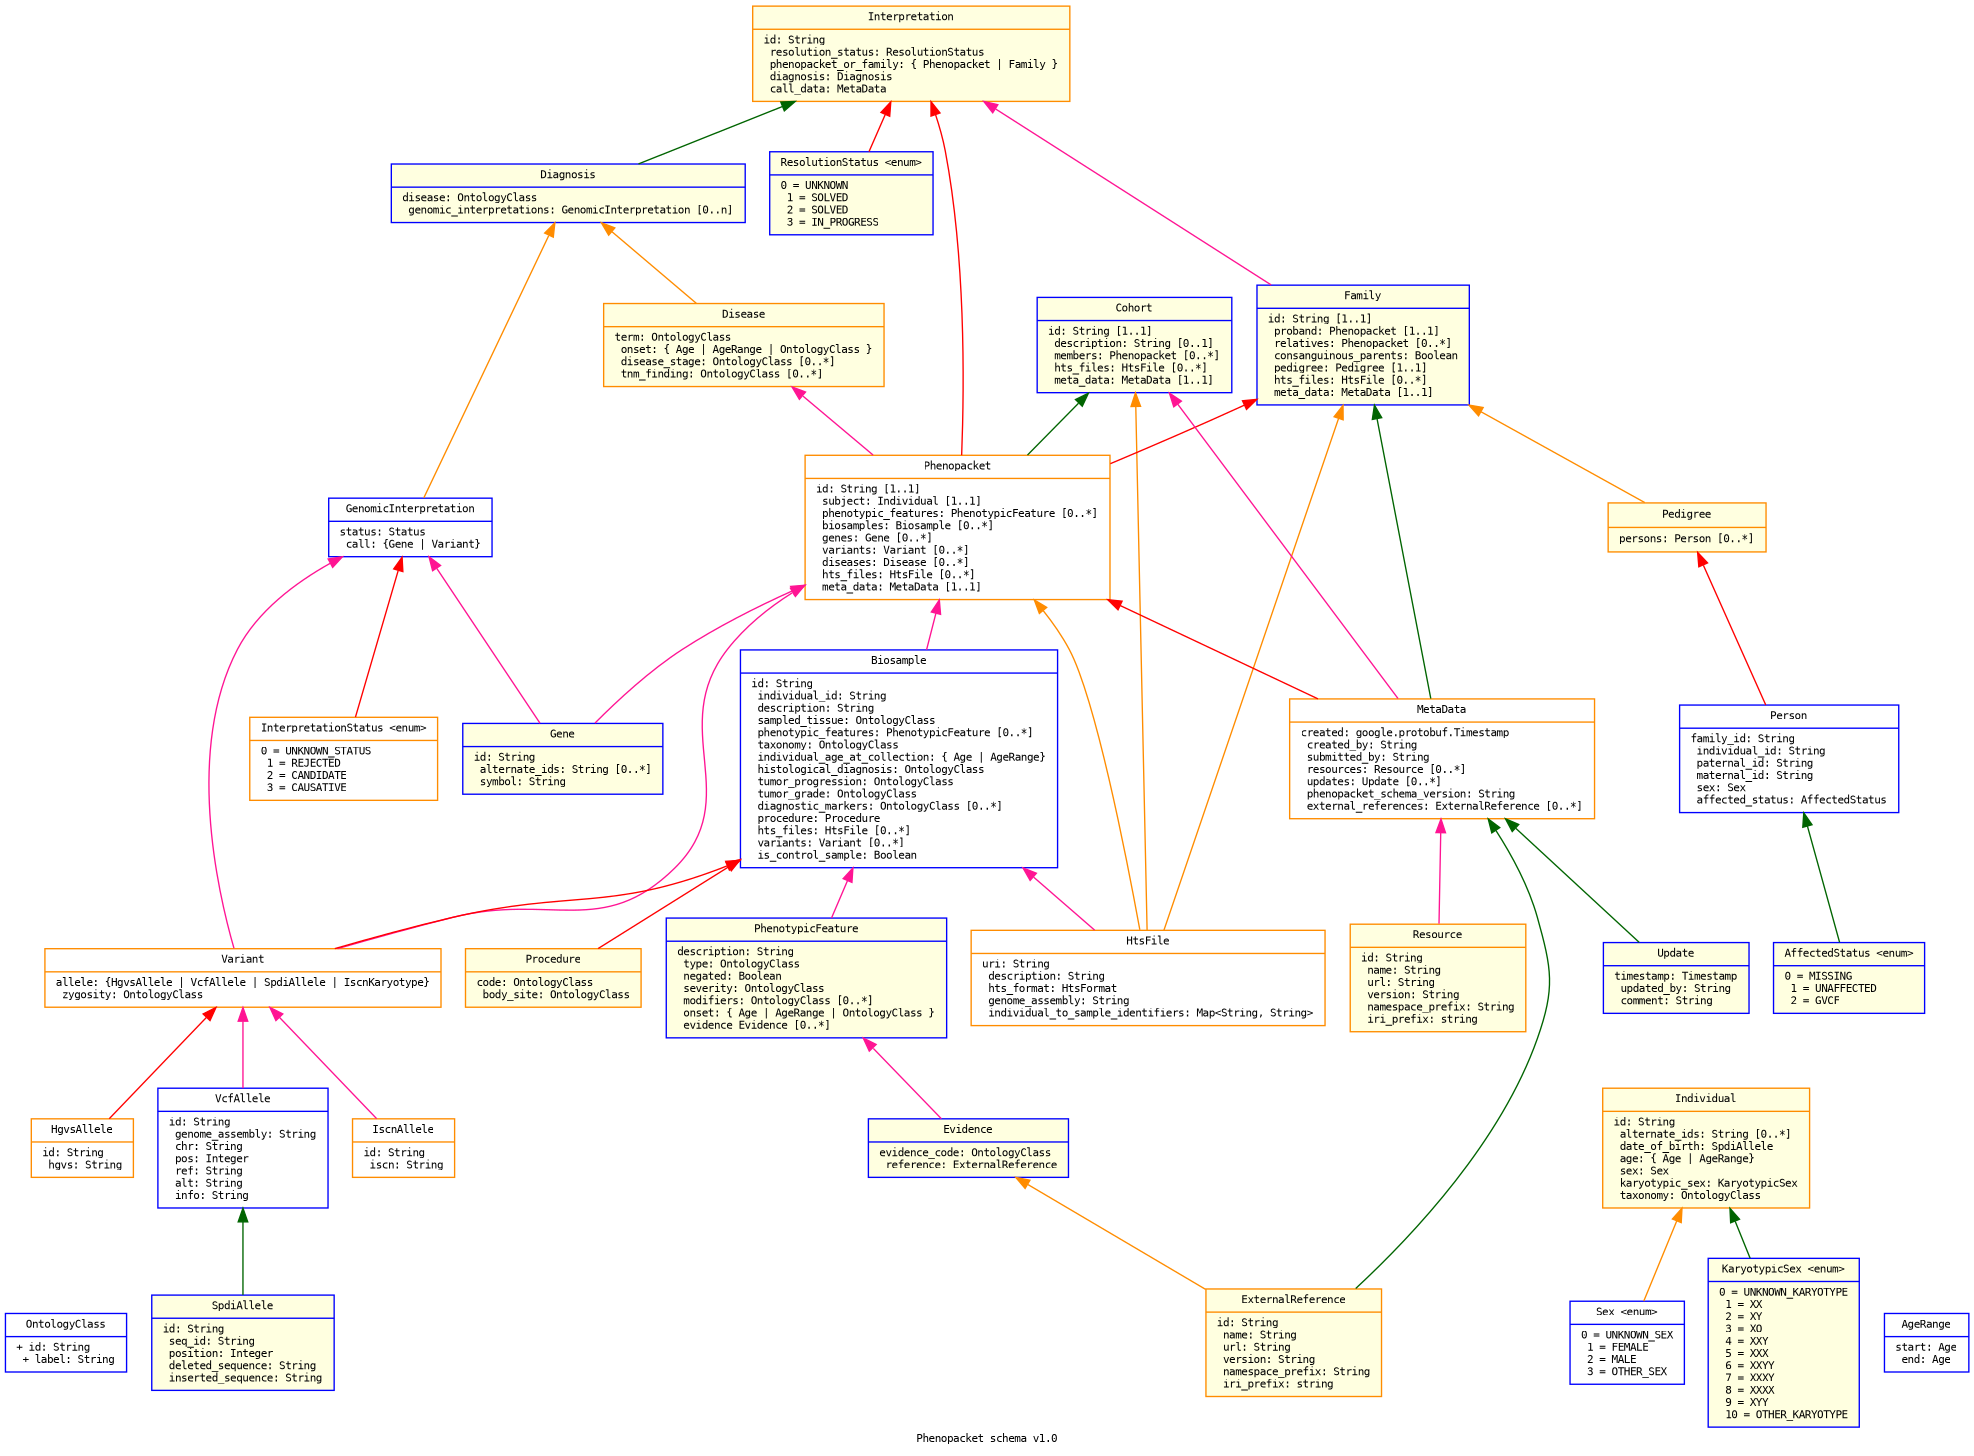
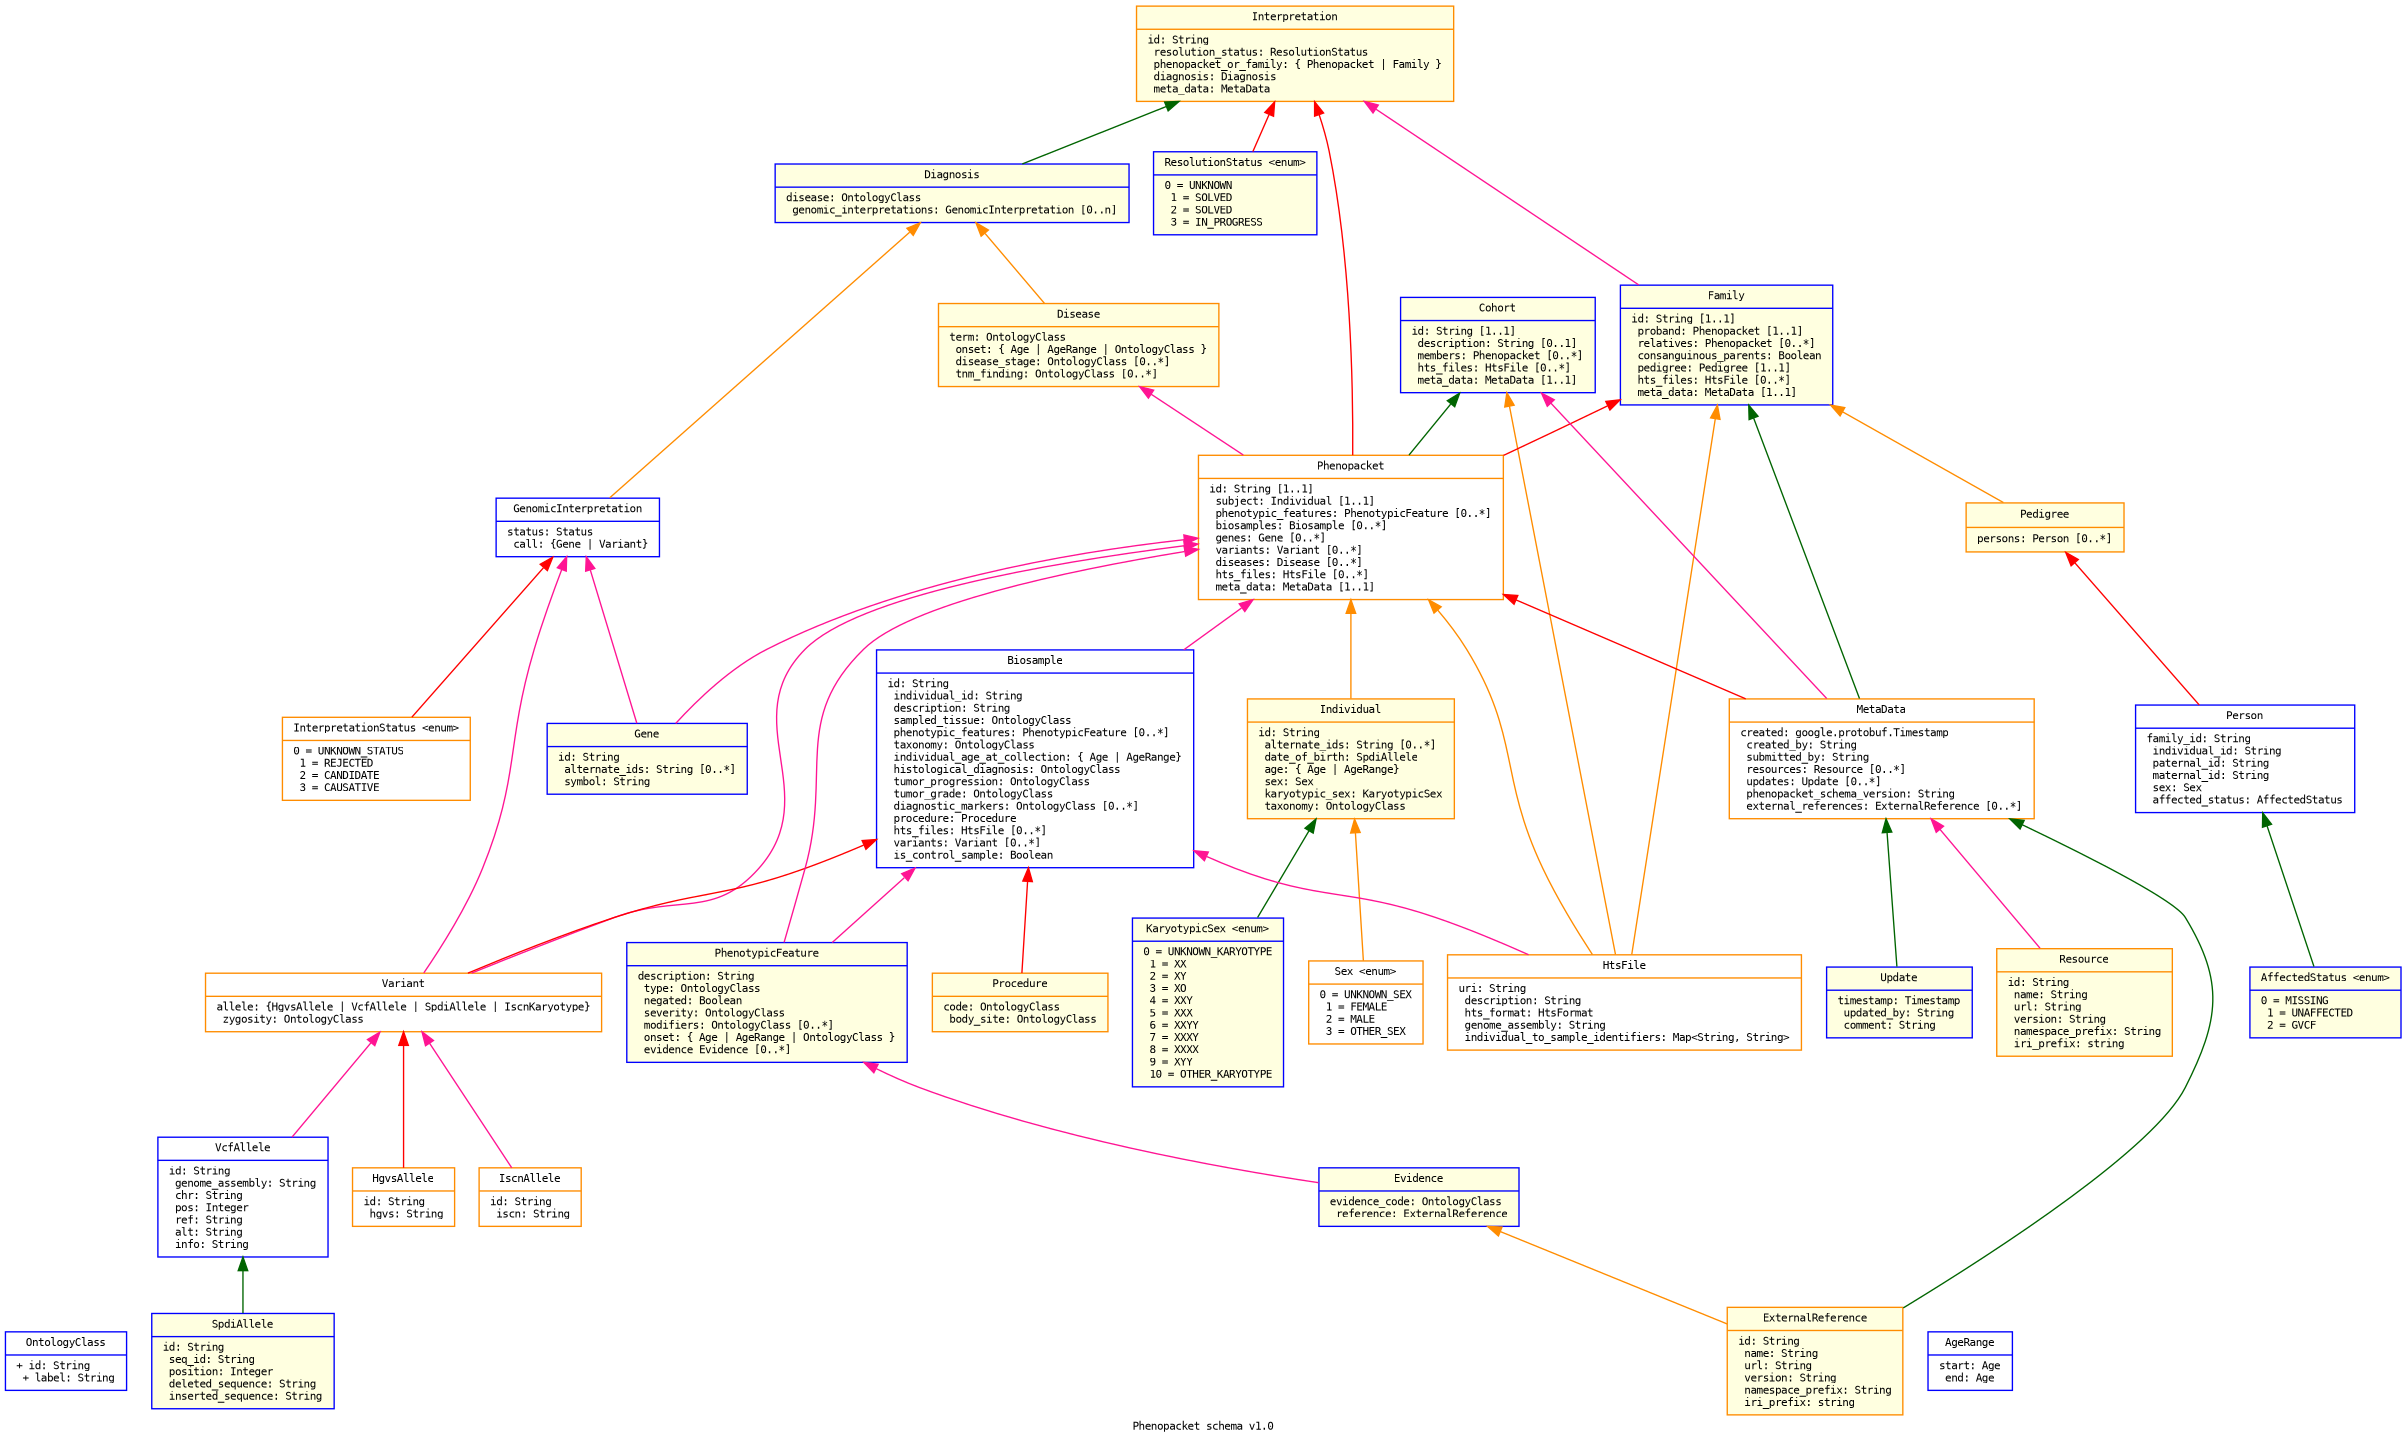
(826, 89) -> (1209, 89)
none -> (875, 641)
none -> (1351, 656)
(1627, 1343) -> (1366, 1002)
